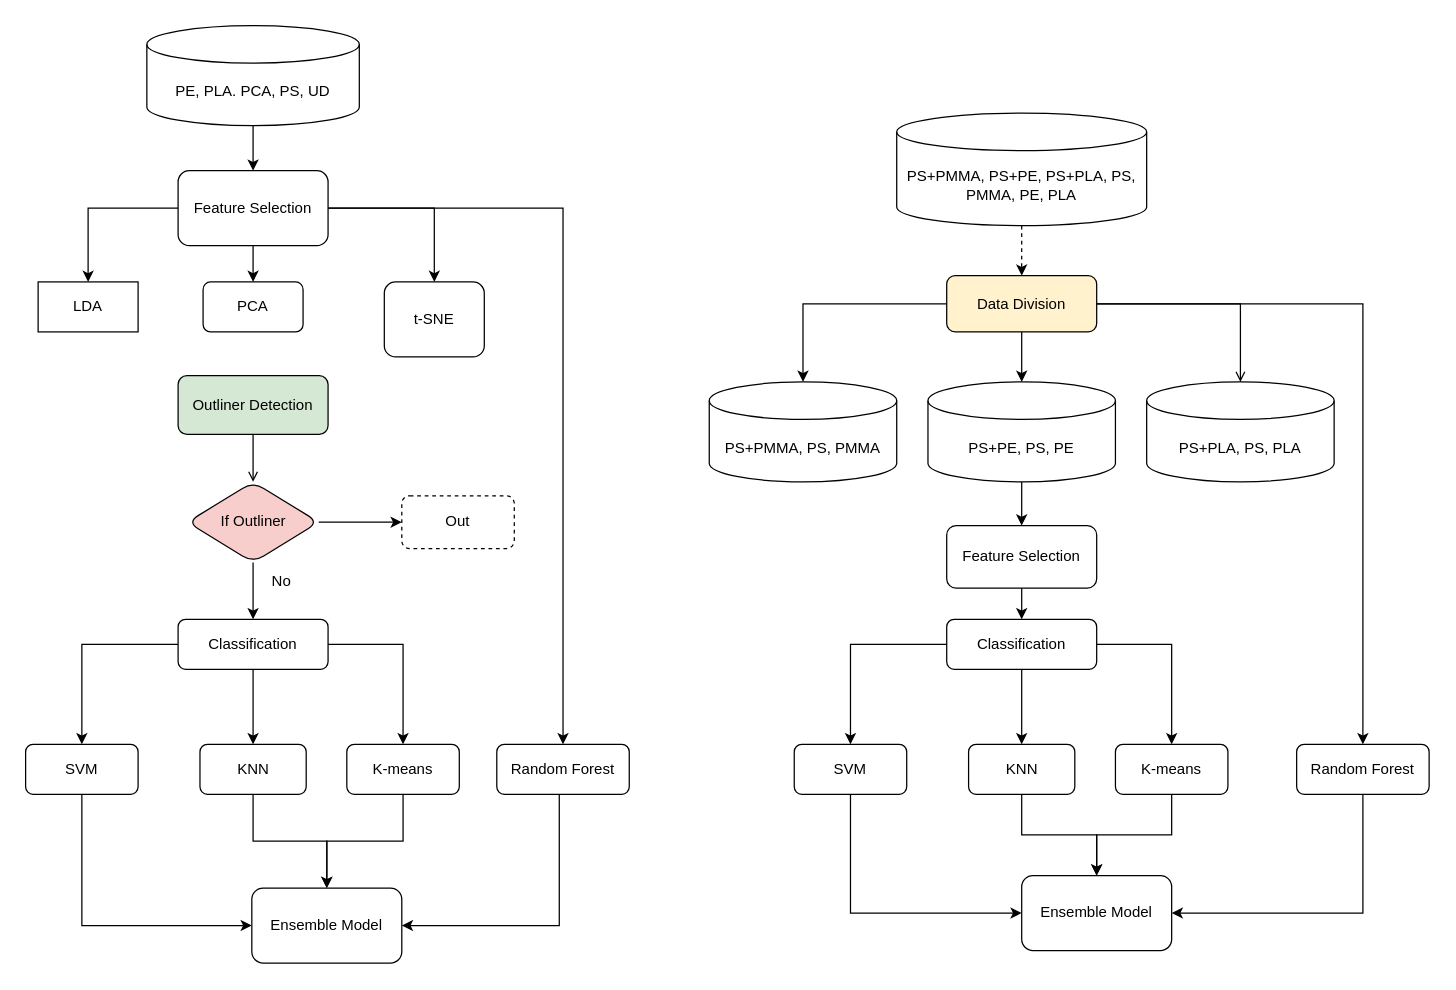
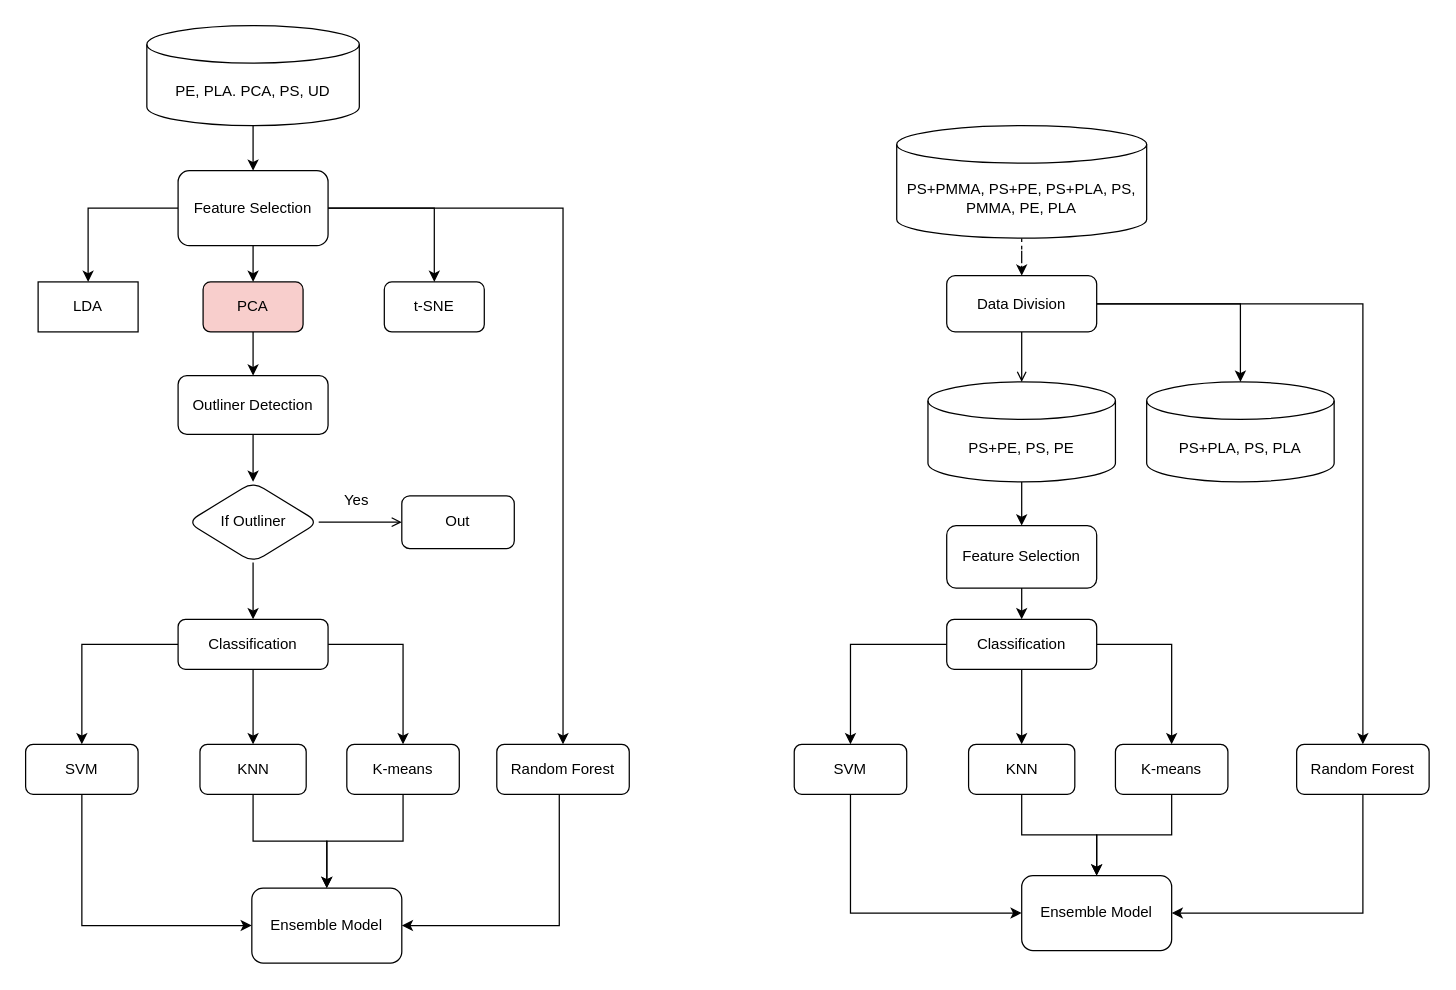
(1022, 169) -> (1022, 182)
(840, 304) -> none
(1022, 304) -> (1022, 304)
(253, 307) -> (253, 307)
(434, 319) -> (434, 307)
none -> (253, 356)
(1022, 372) -> (1022, 374)
(1241, 374) -> (1241, 372)
(253, 405) -> (253, 405)
(803, 432) -> none
(253, 473) -> (253, 472)
none -> (356, 501)
(253, 522) -> (253, 522)
(392, 522) -> (394, 522)
(458, 522) -> (458, 522)
(281, 582) -> none
